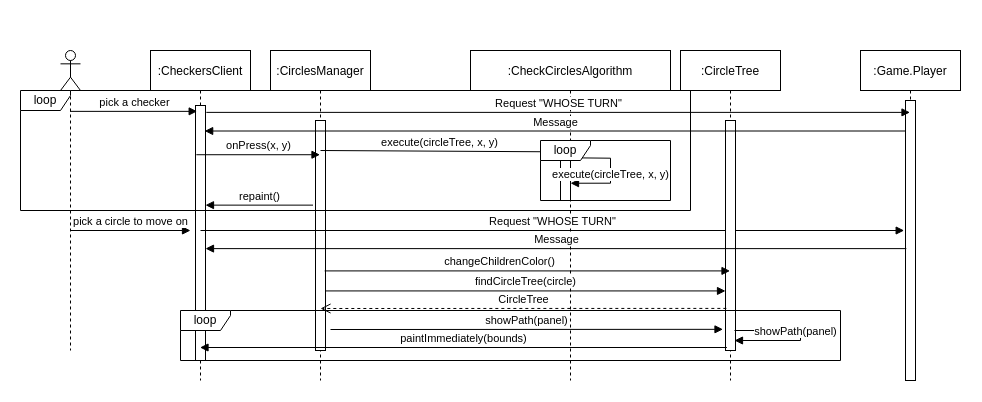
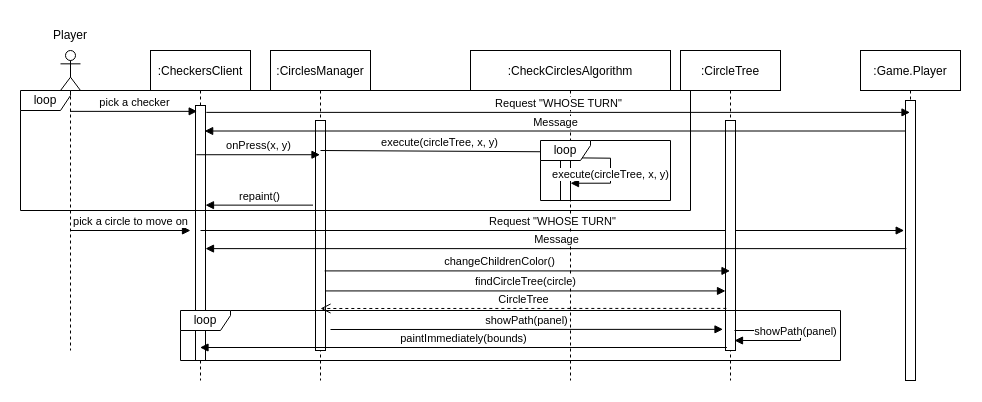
none -> (71, 36)
